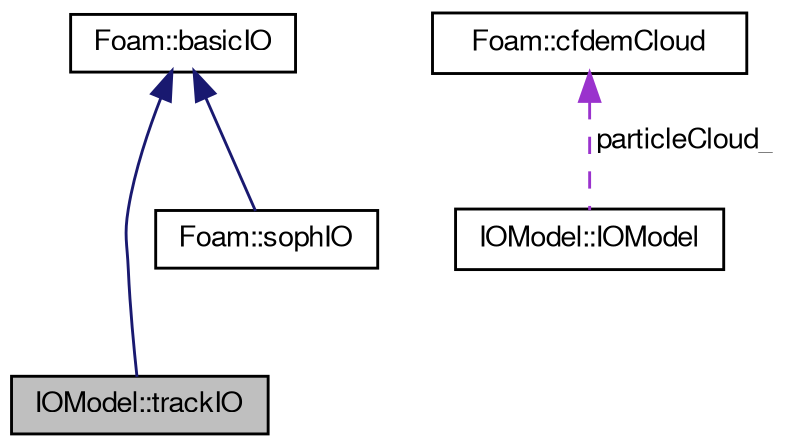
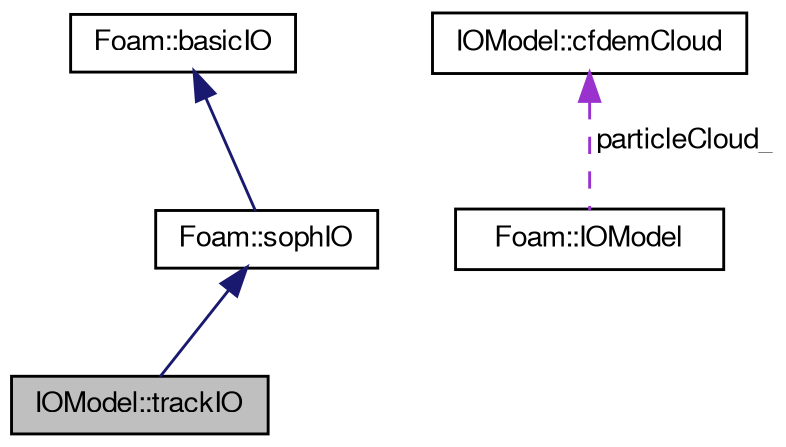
(590, 43) -> (590, 43)
(126, 235) -> (194, 333)
(590, 239) -> (590, 239)
